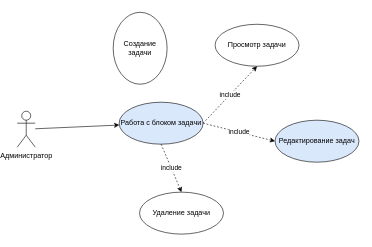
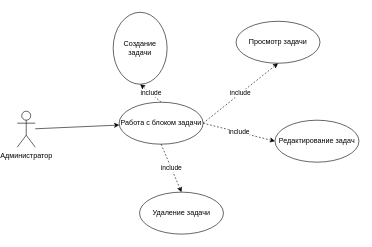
(257, 45) -> (278, 42)
none -> (149, 92)
(161, 123) -> (161, 123)
(317, 141) -> (317, 141)
